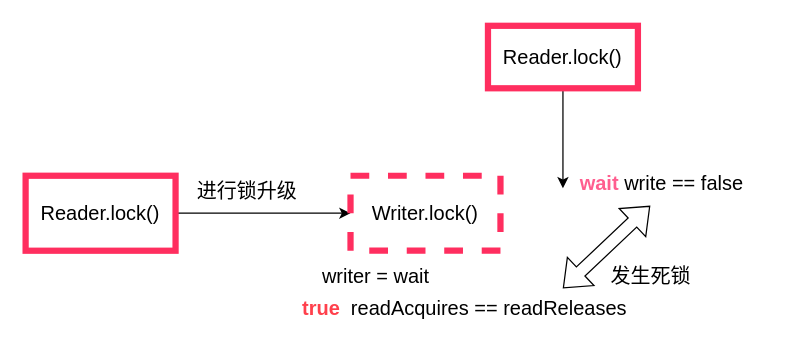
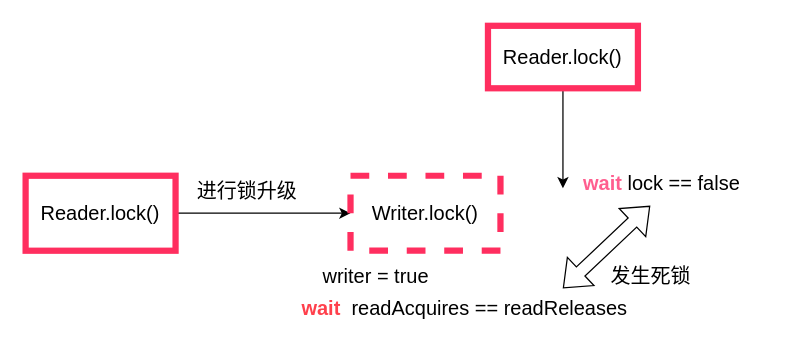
(665, 183) -> (665, 183)
(376, 276) -> (376, 276)
(465, 308) -> (465, 308)
